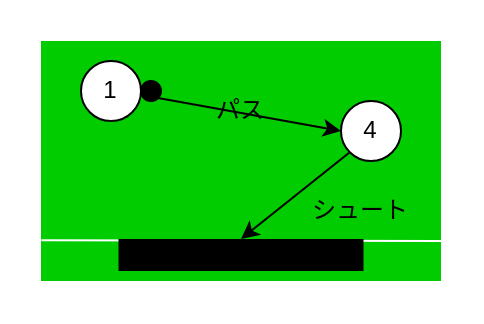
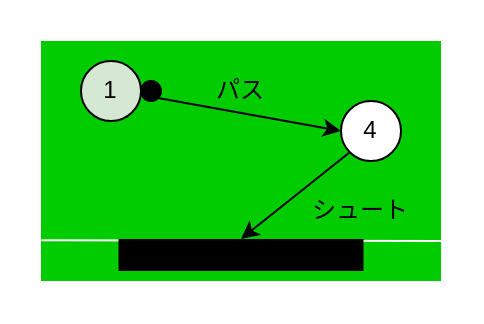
(111, 91) -> (111, 91)
(241, 111) -> (241, 91)
